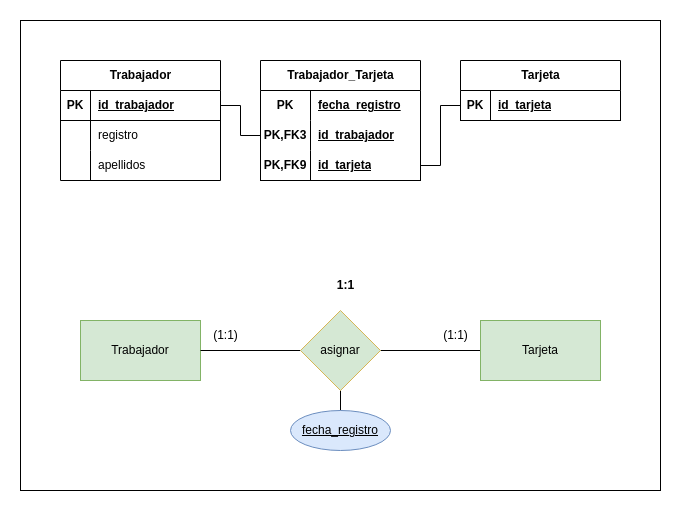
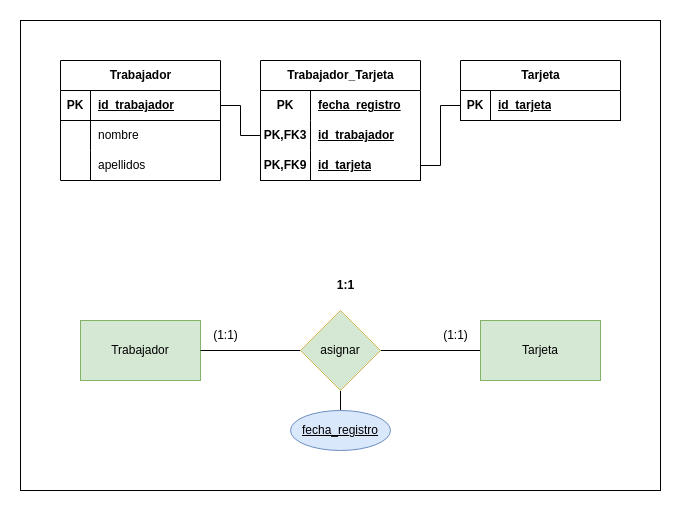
(124, 136) -> (119, 136)
